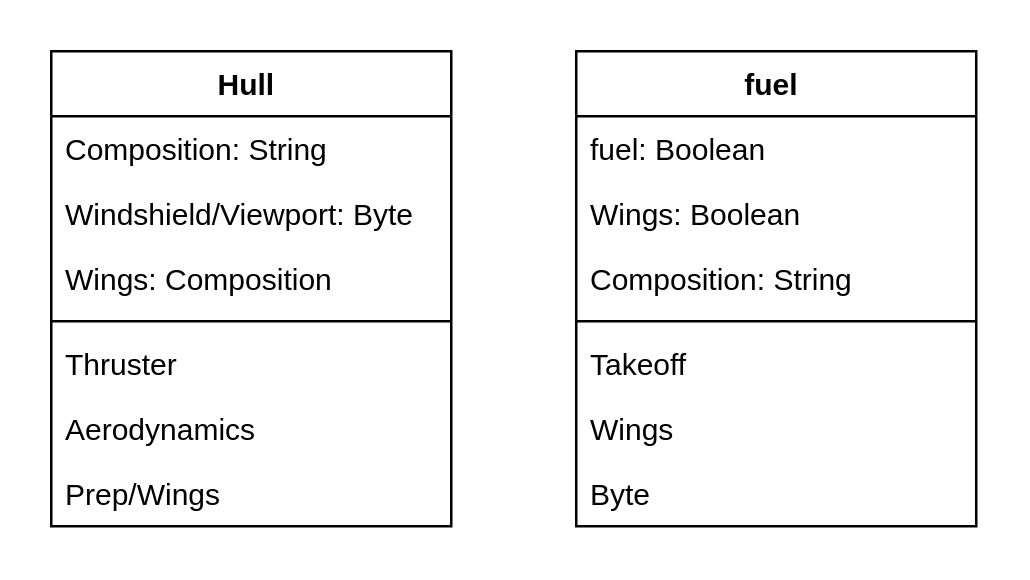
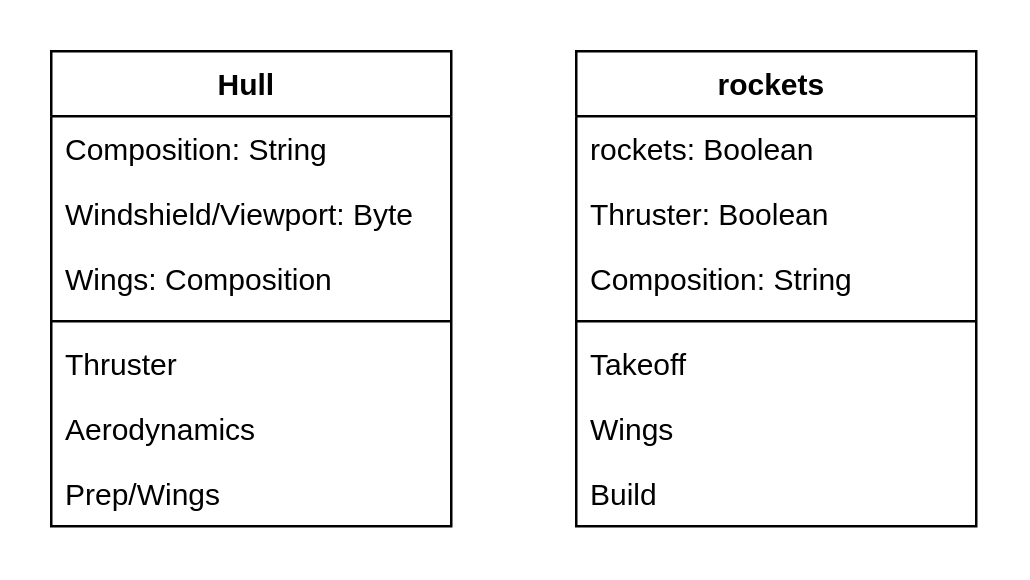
(775, 85) -> (775, 85)
(684, 150) -> (713, 150)
(692, 215) -> (721, 215)
(624, 495) -> (624, 495)
